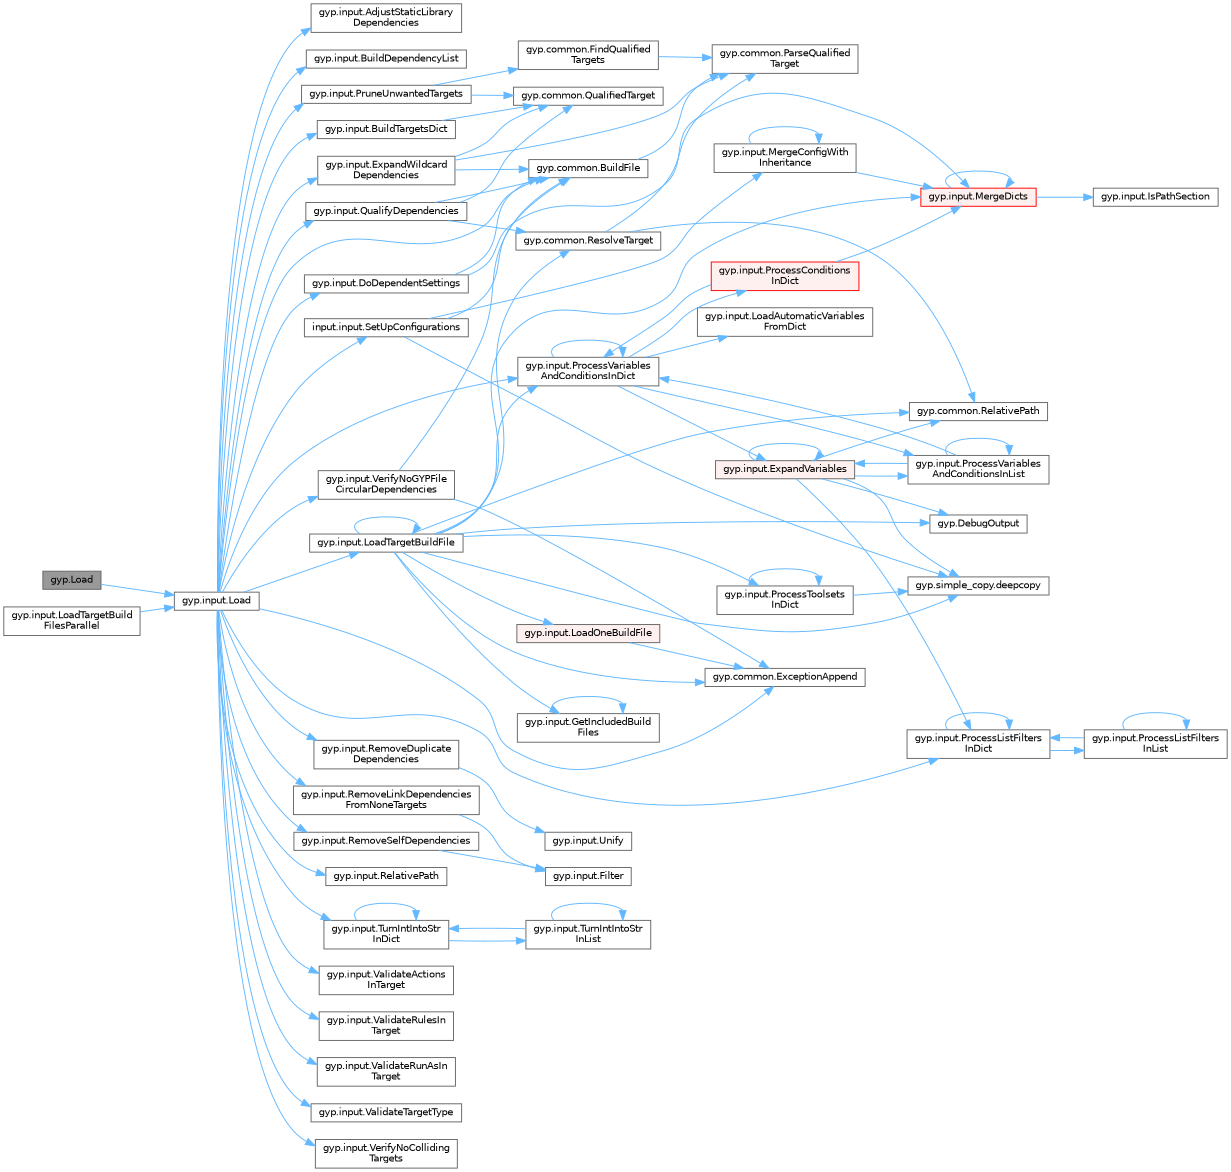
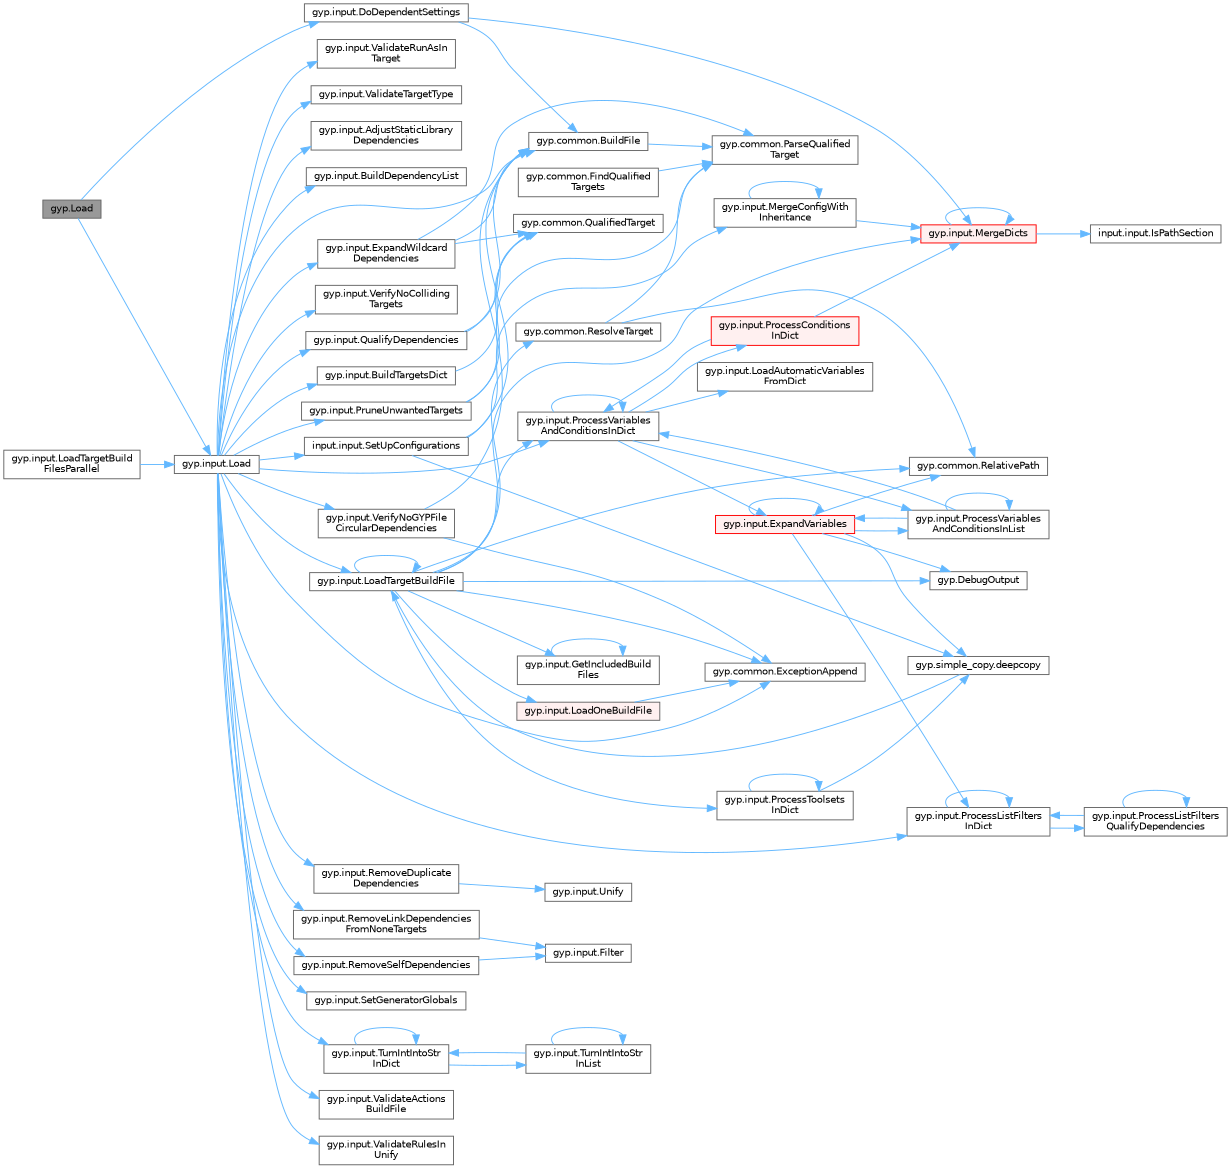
(471, 78) -> (561, 259)
(1156, 197) -> (1156, 234)
(474, 224) -> none
(246, 436) -> (186, 100)
(785, 470) -> (785, 525)
(670, 617) -> (652, 756)
(1156, 744) -> (1156, 822)
(386, 877) -> (386, 1001)
(386, 980) -> (386, 1105)
(386, 1026) -> (386, 1150)
